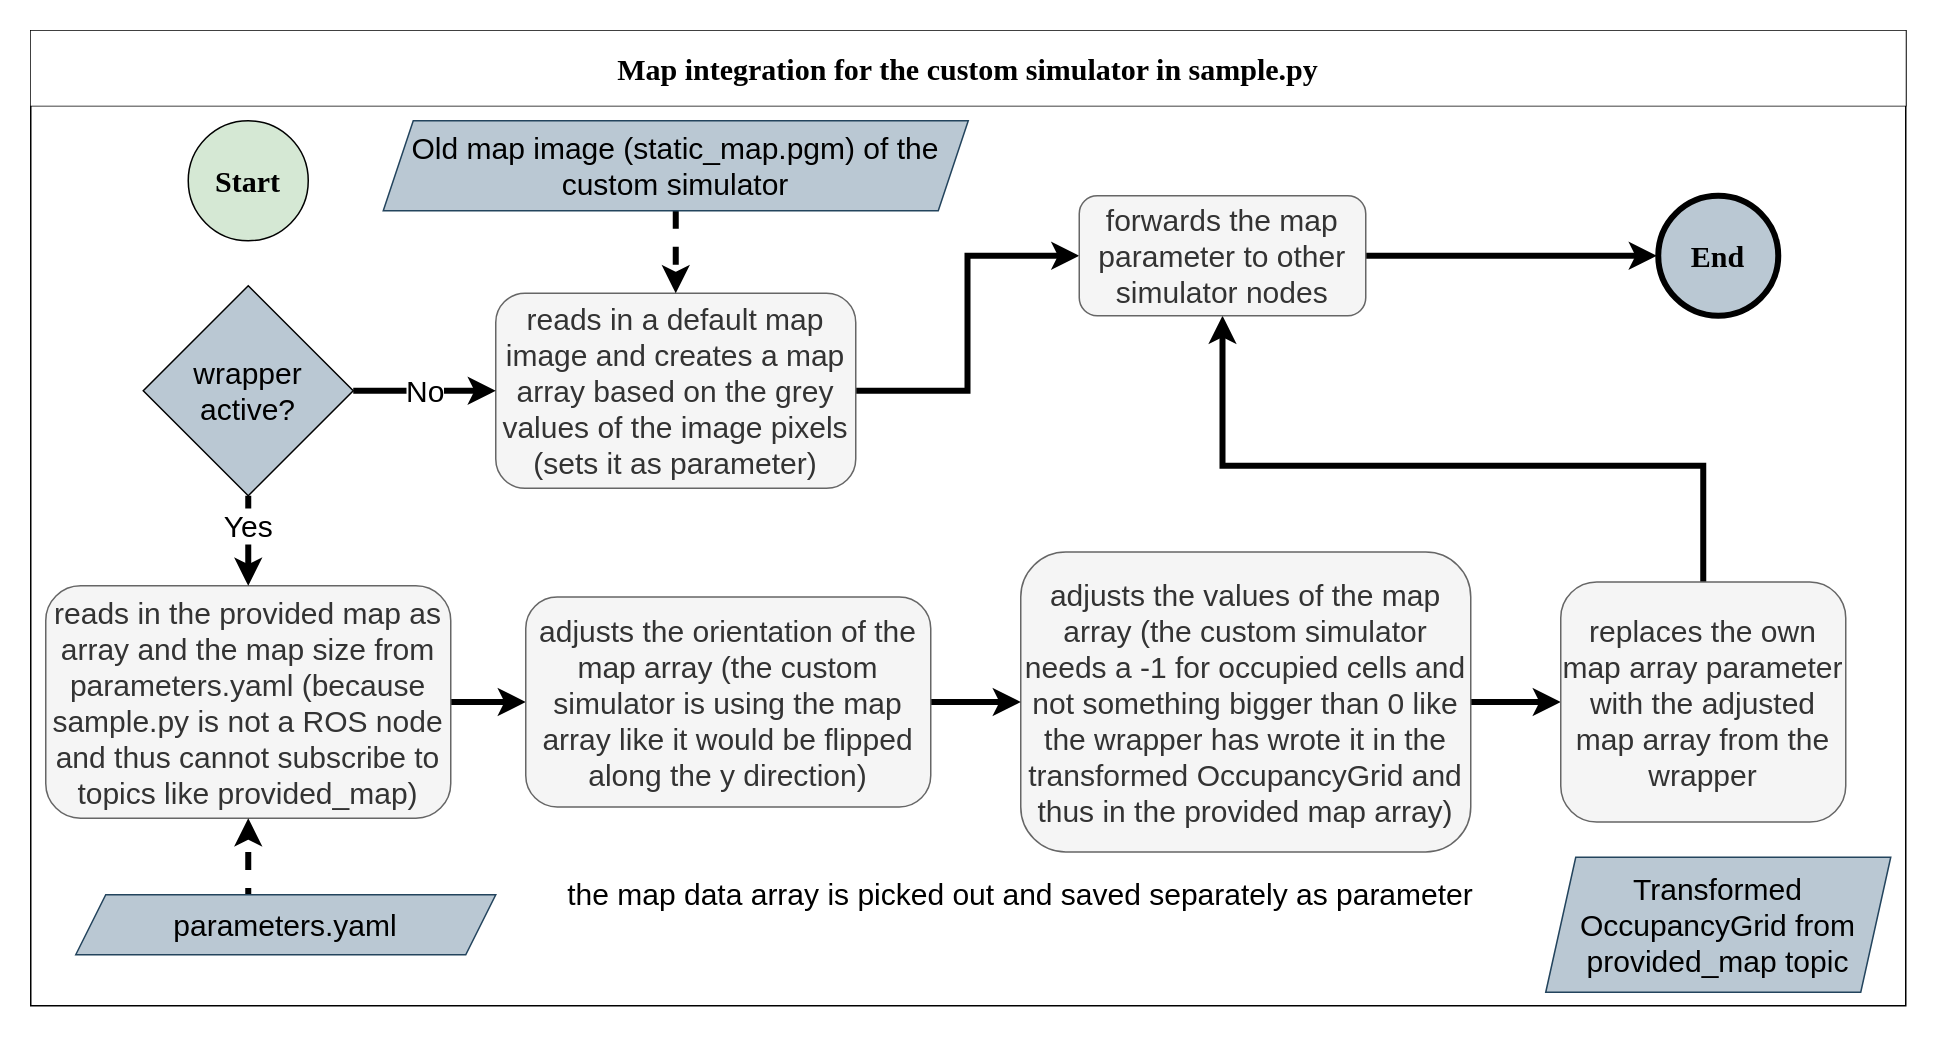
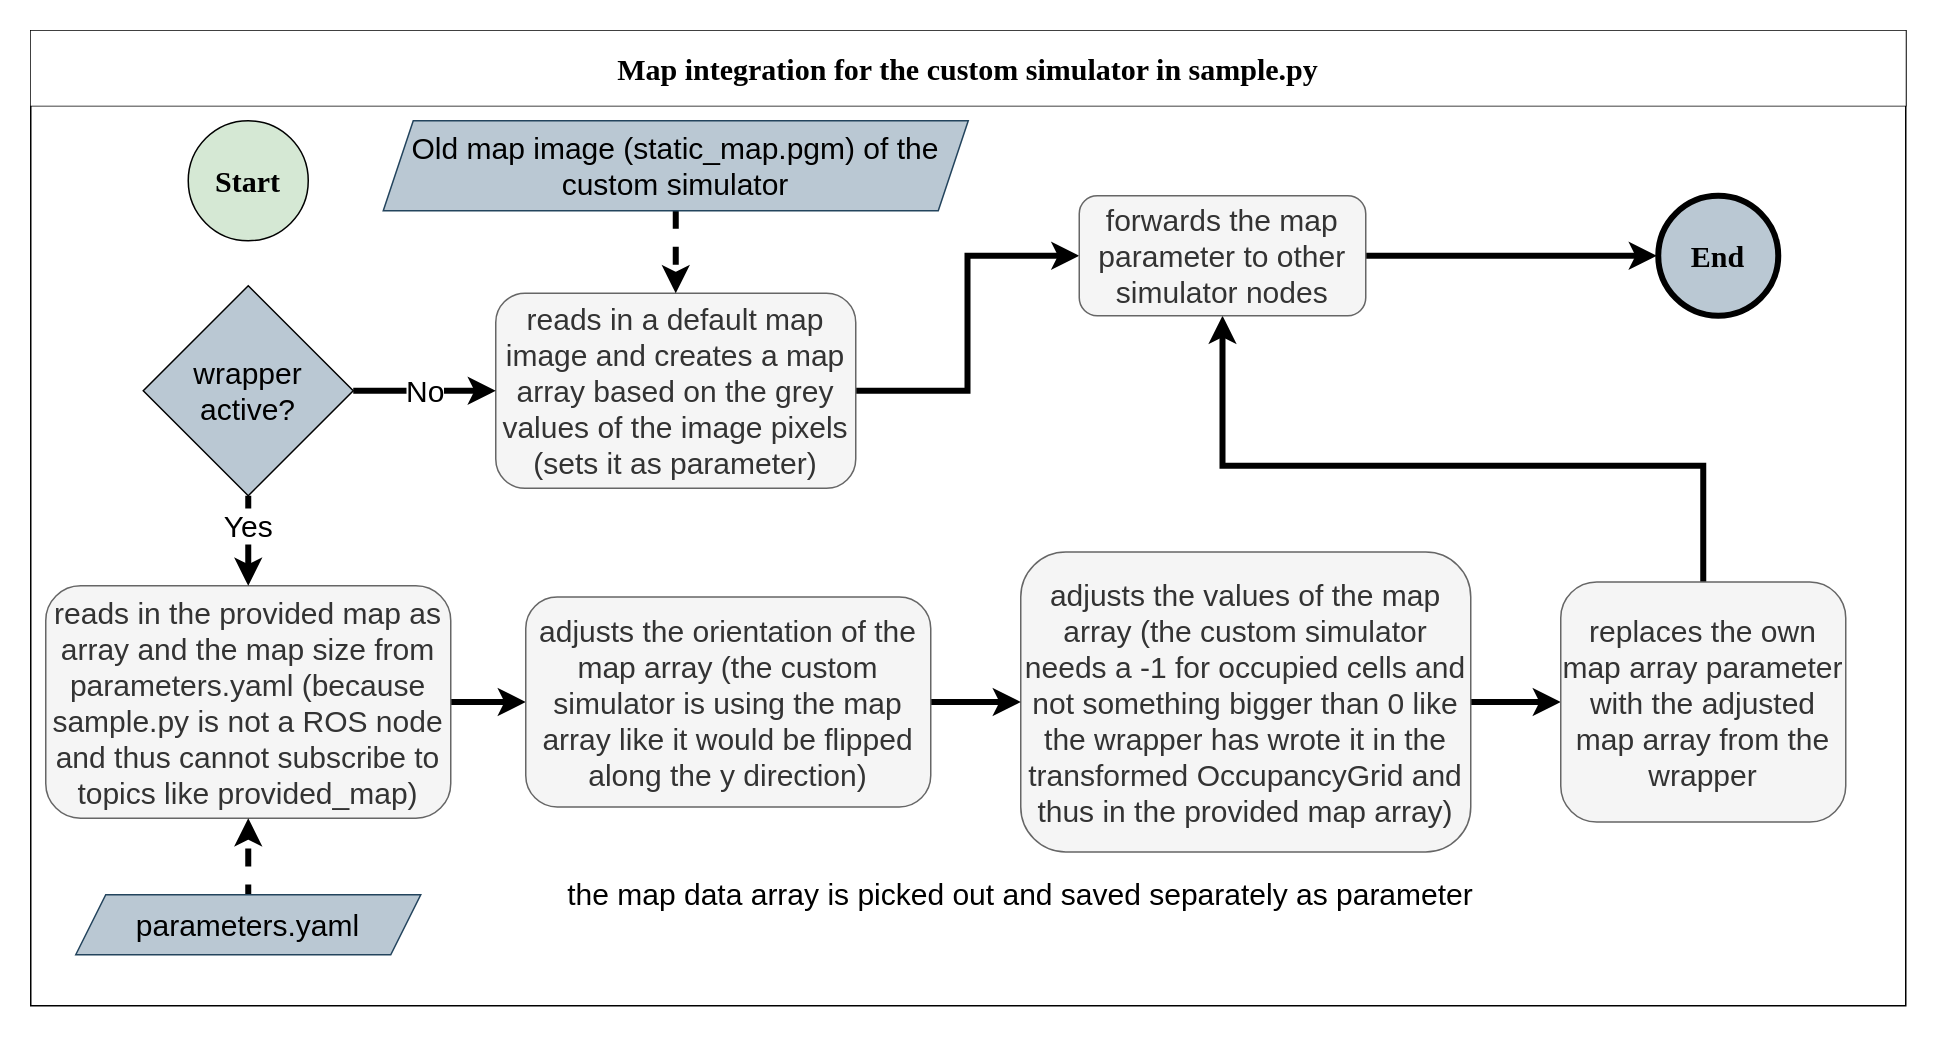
(286, 925) -> (248, 925)
(1718, 925) -> none
